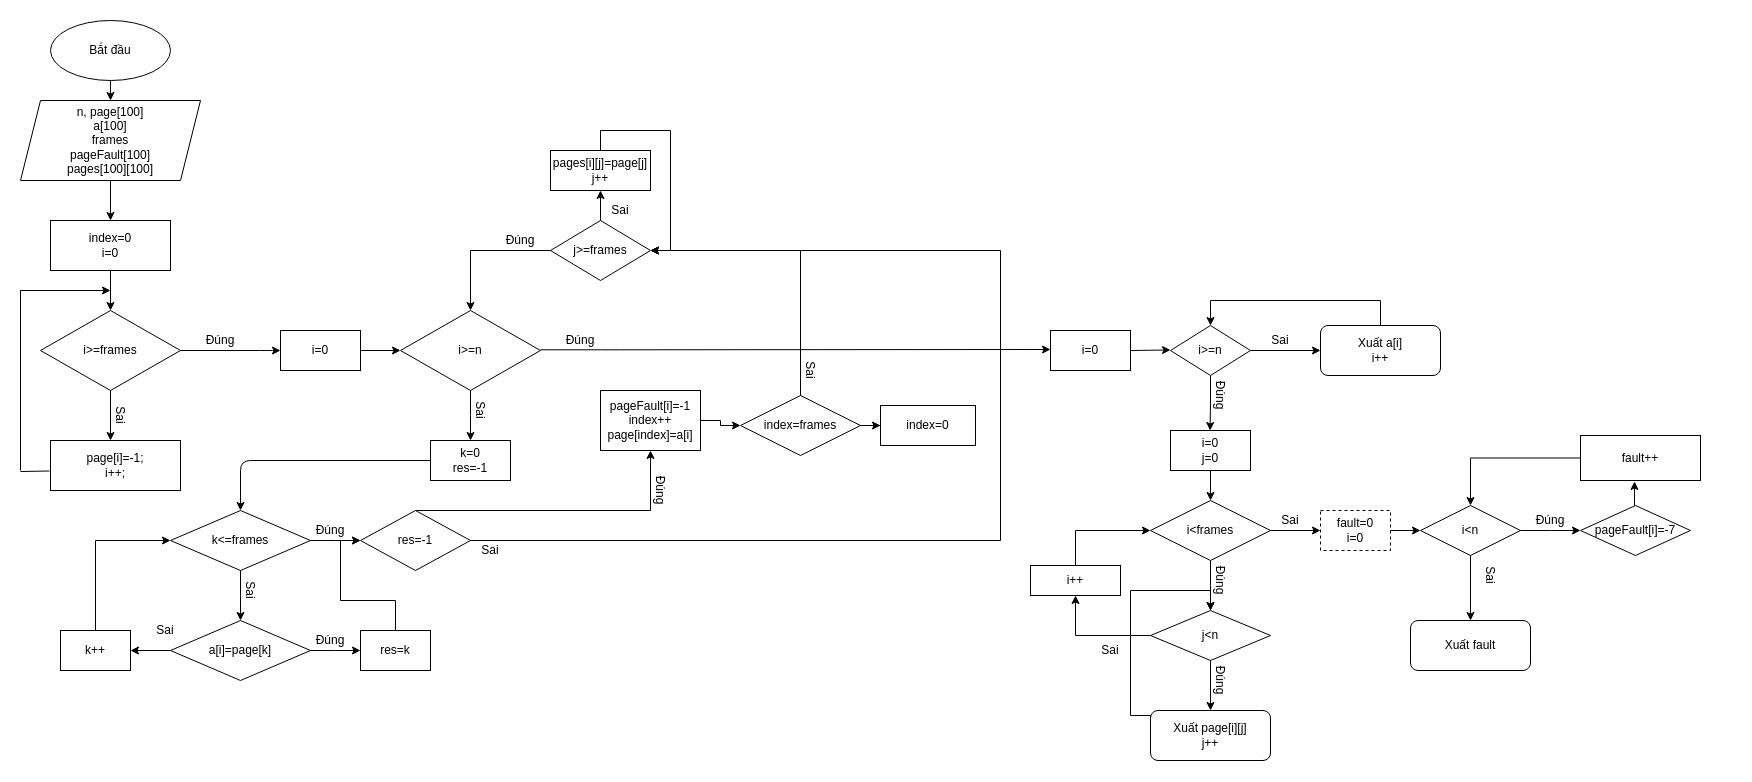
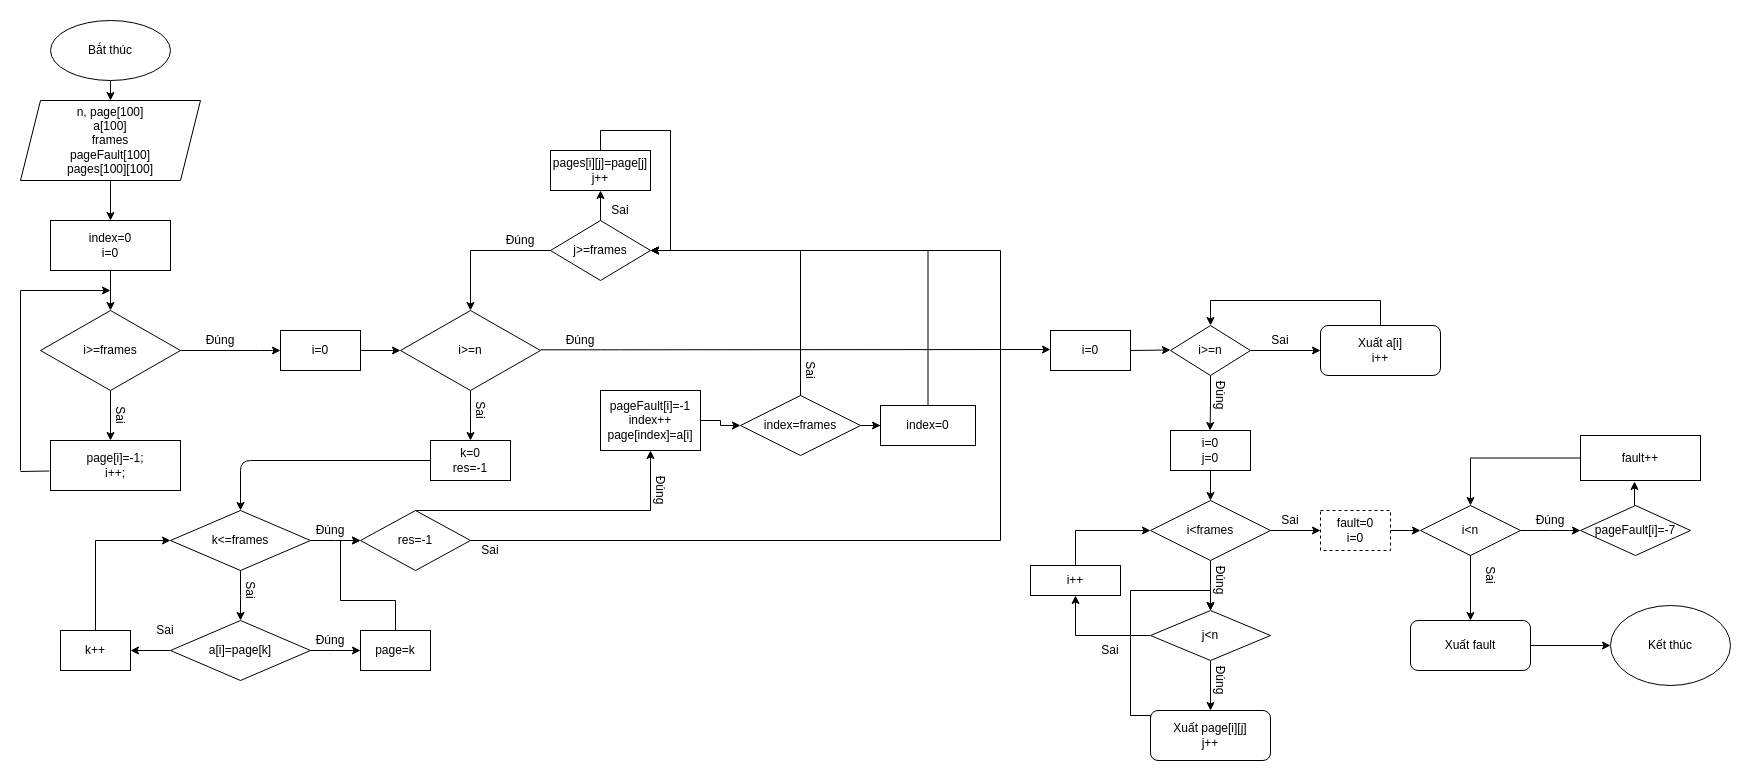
(111, 51) -> (111, 51)
none -> (928, 329)
none -> (1567, 646)
none -> (1671, 646)
(396, 651) -> (396, 651)
